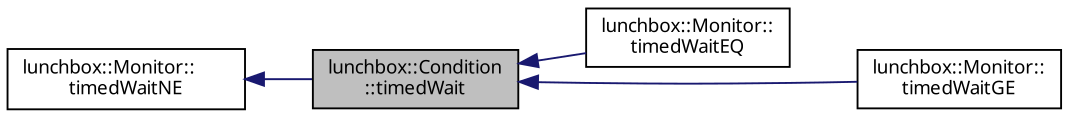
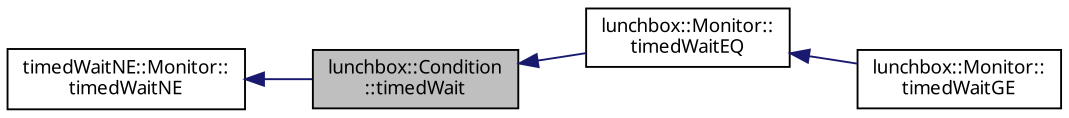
(126, 79) -> (126, 79)
(698, 84) -> (833, 60)
